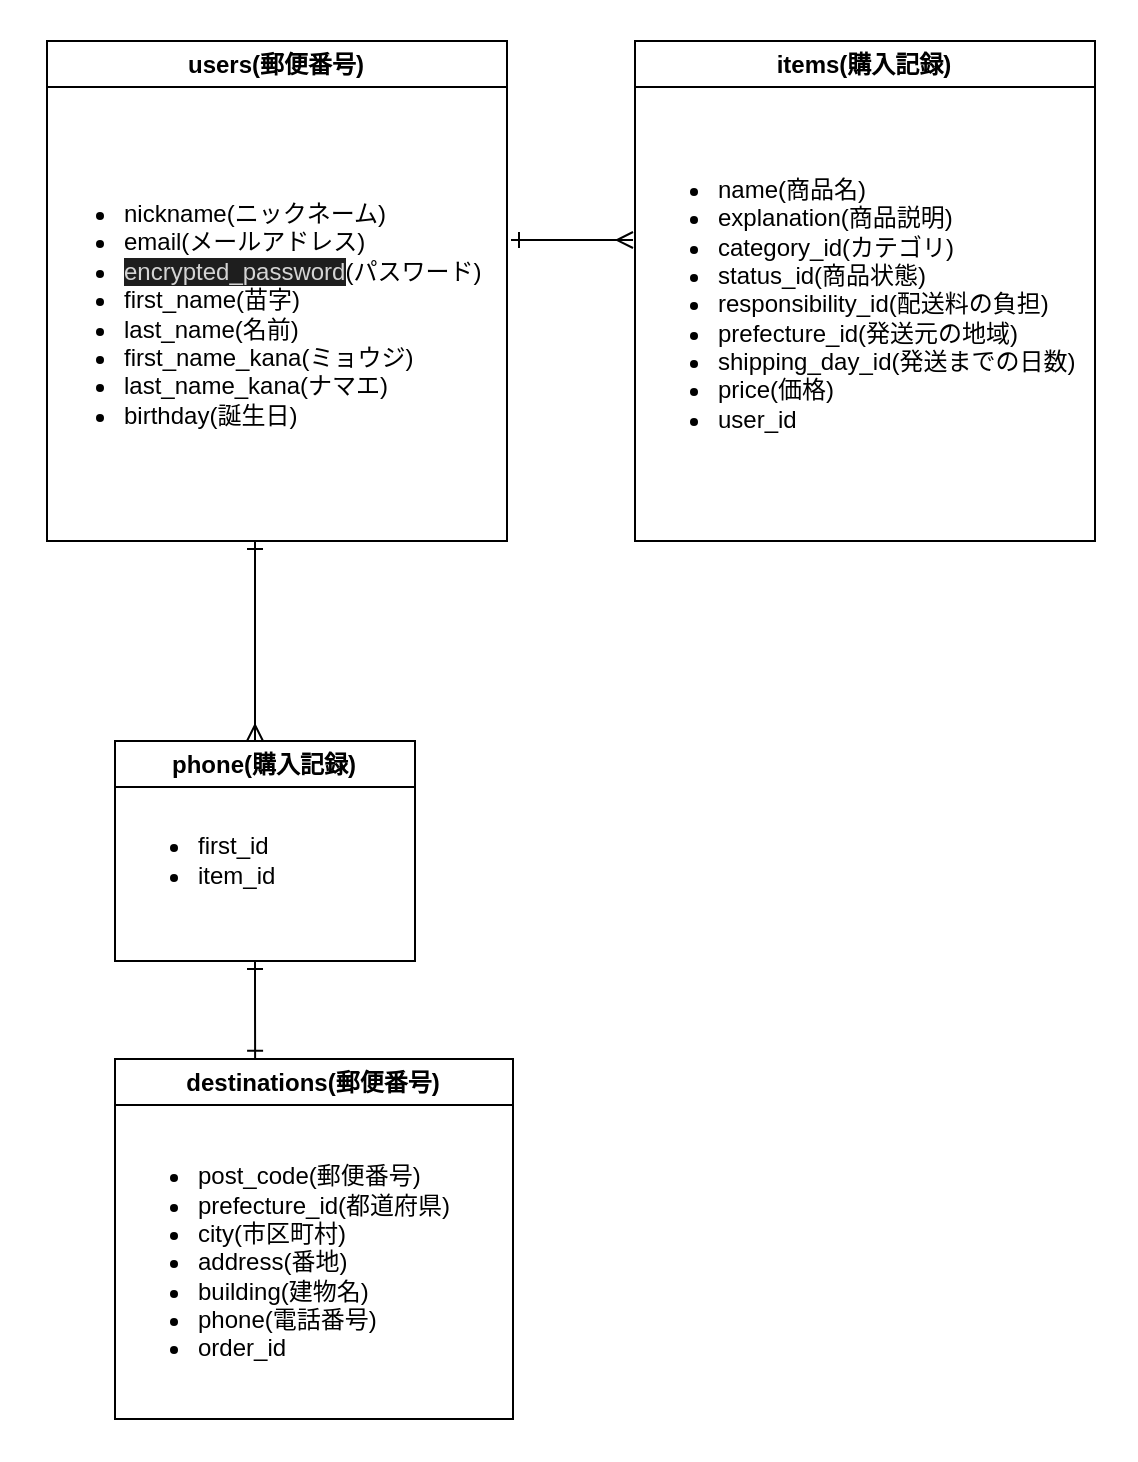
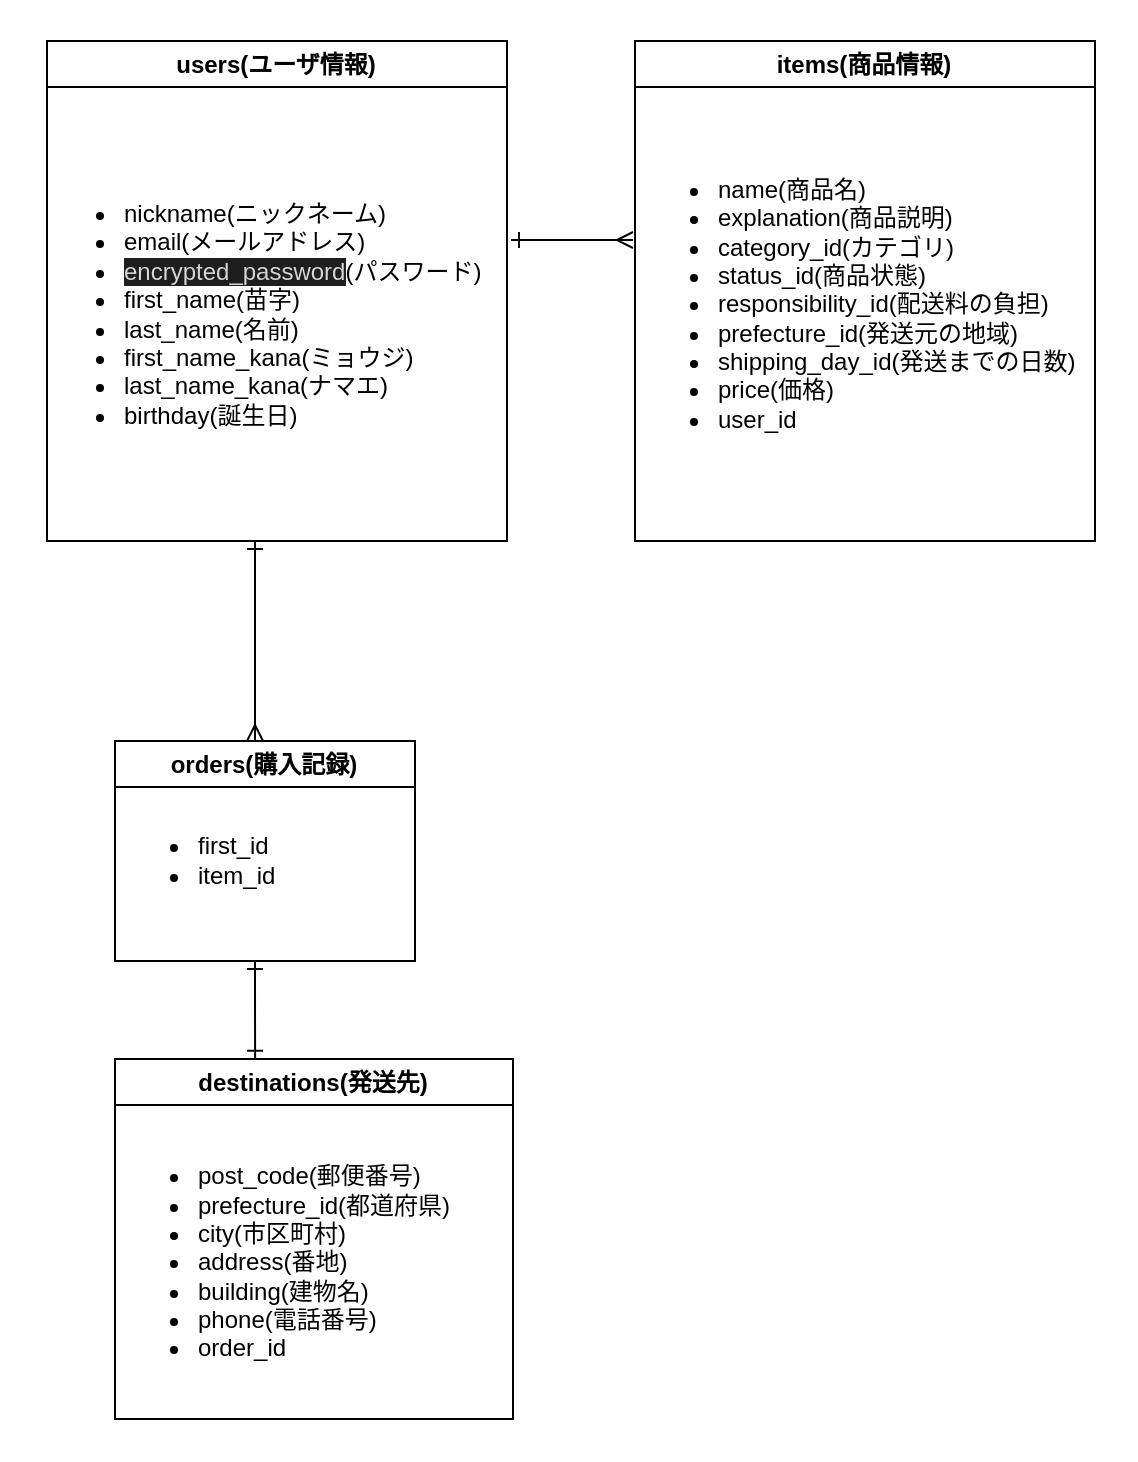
(276, 65) -> (276, 65)
(864, 65) -> (864, 65)
(264, 765) -> (264, 765)
(313, 1083) -> (313, 1083)
